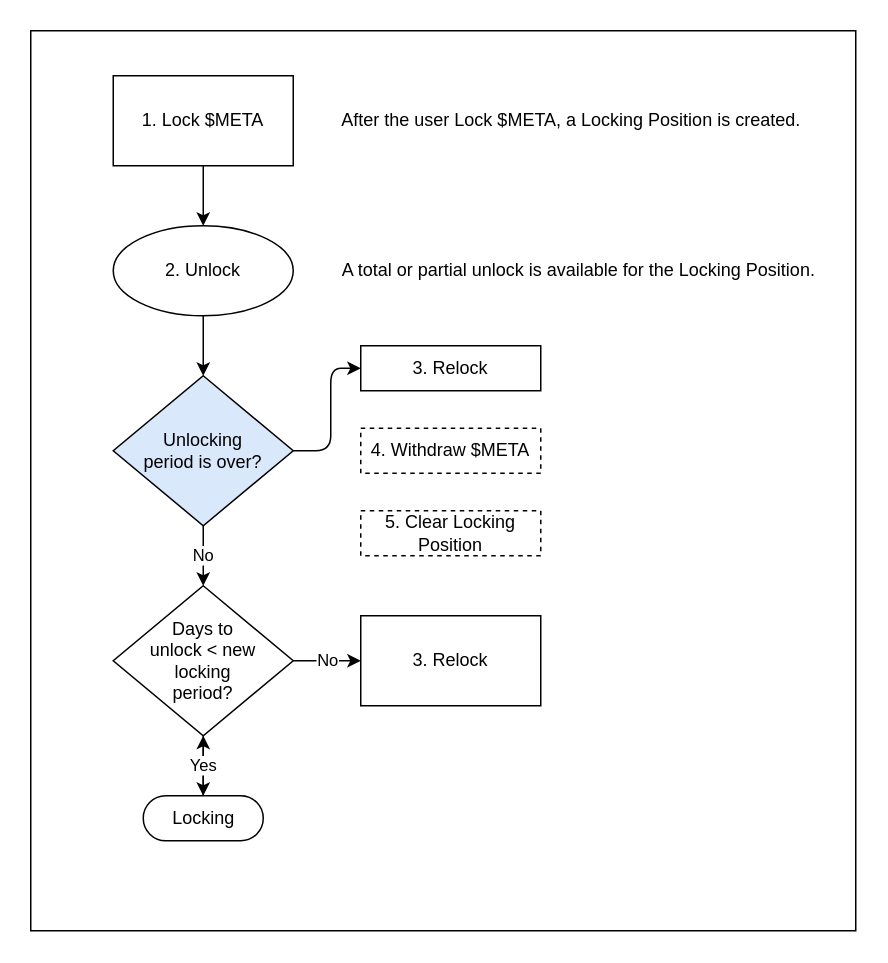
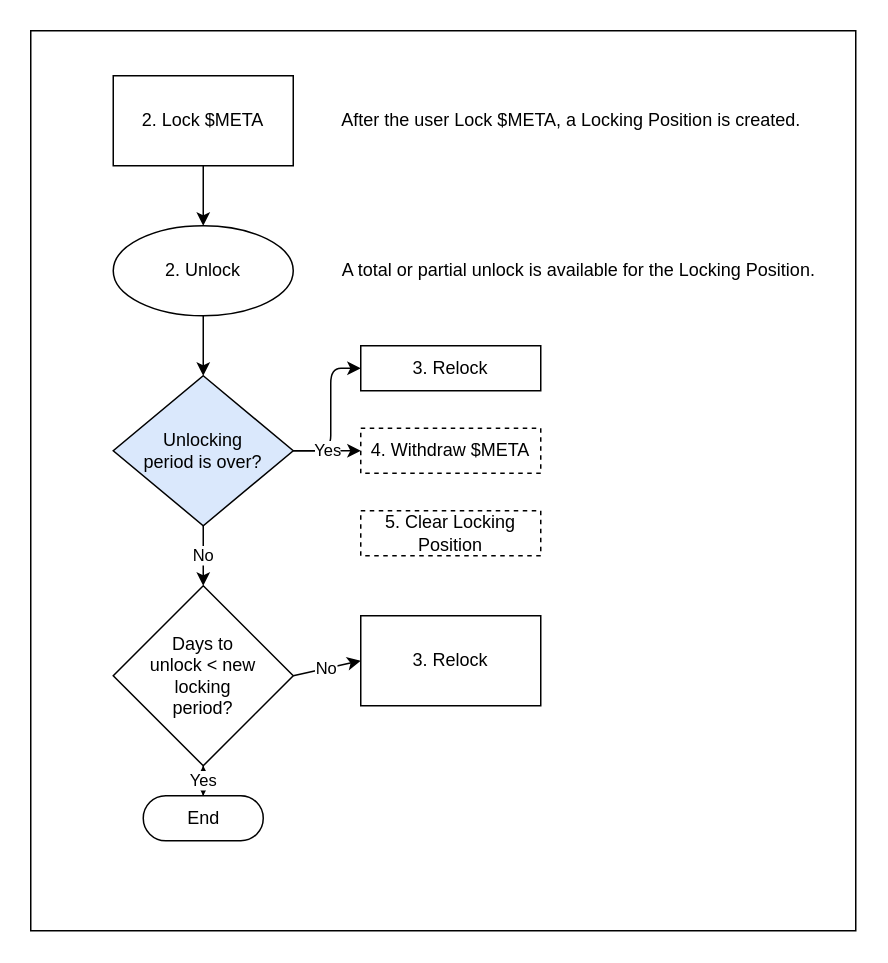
(203, 121) -> (203, 121)
none -> (337, 451)
(203, 661) -> (203, 676)
(204, 818) -> (204, 818)
